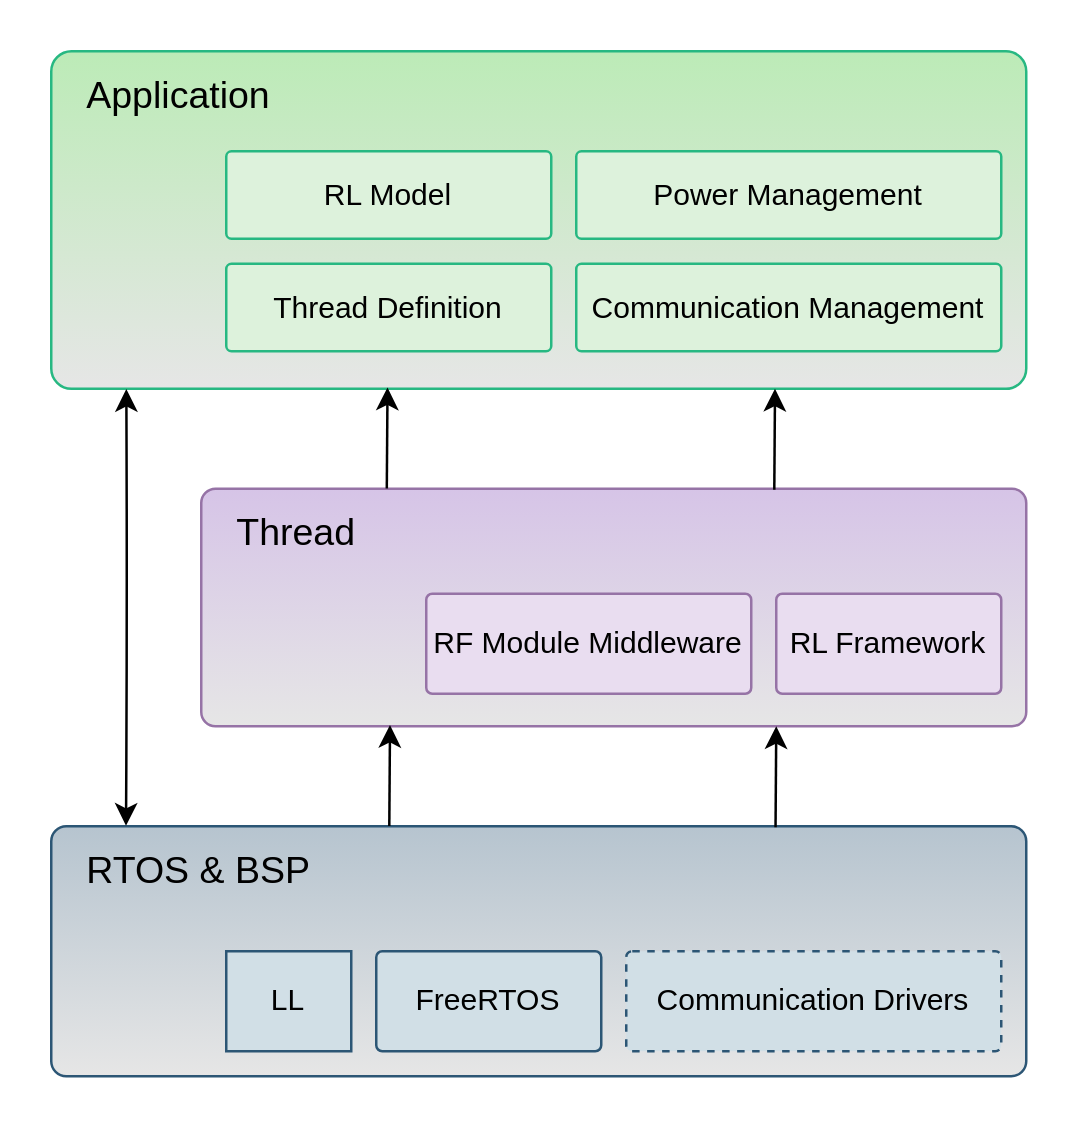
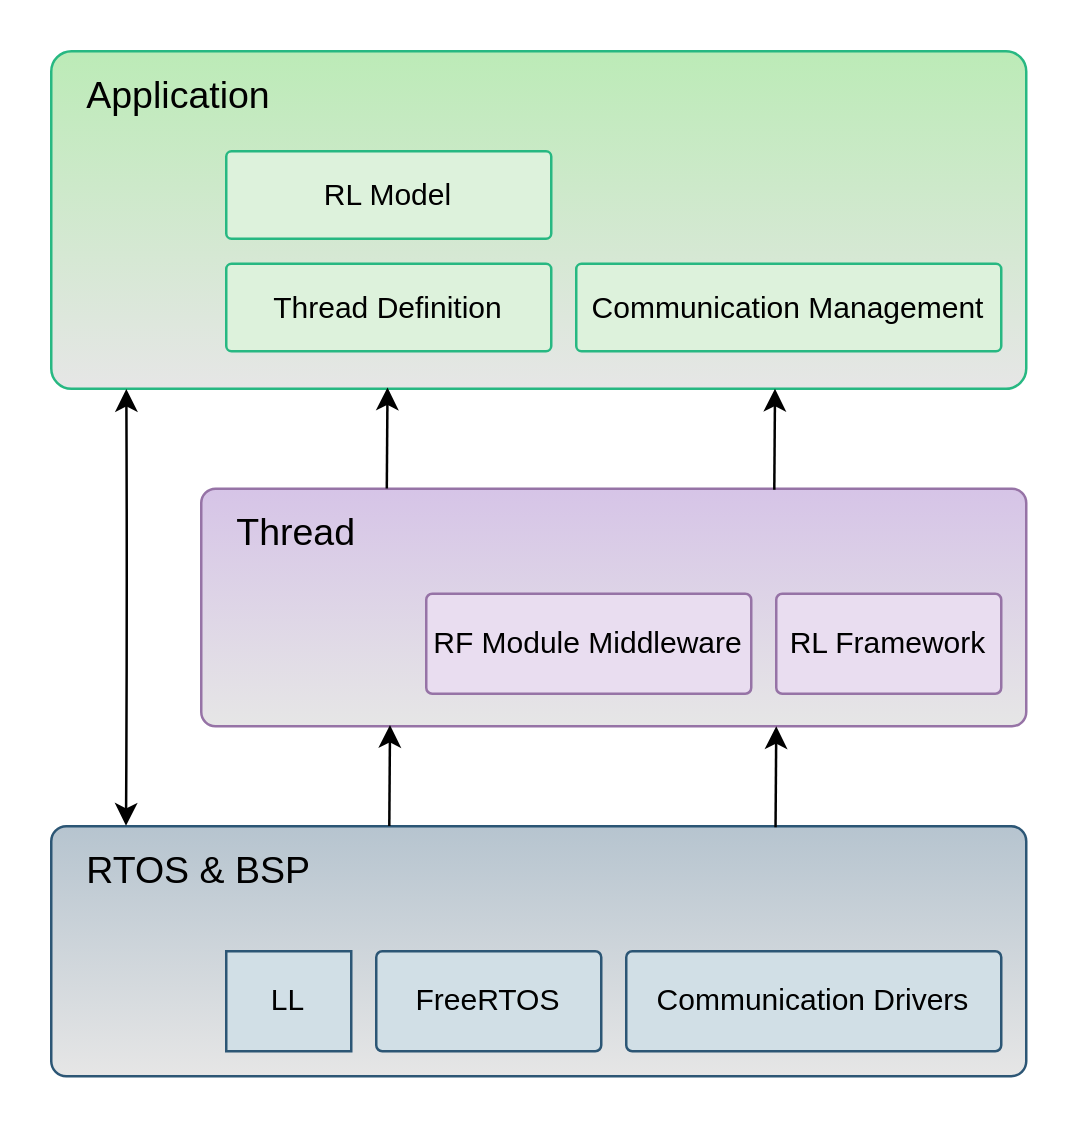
(789, 195) -> none
(814, 1001) -> (814, 1001)
